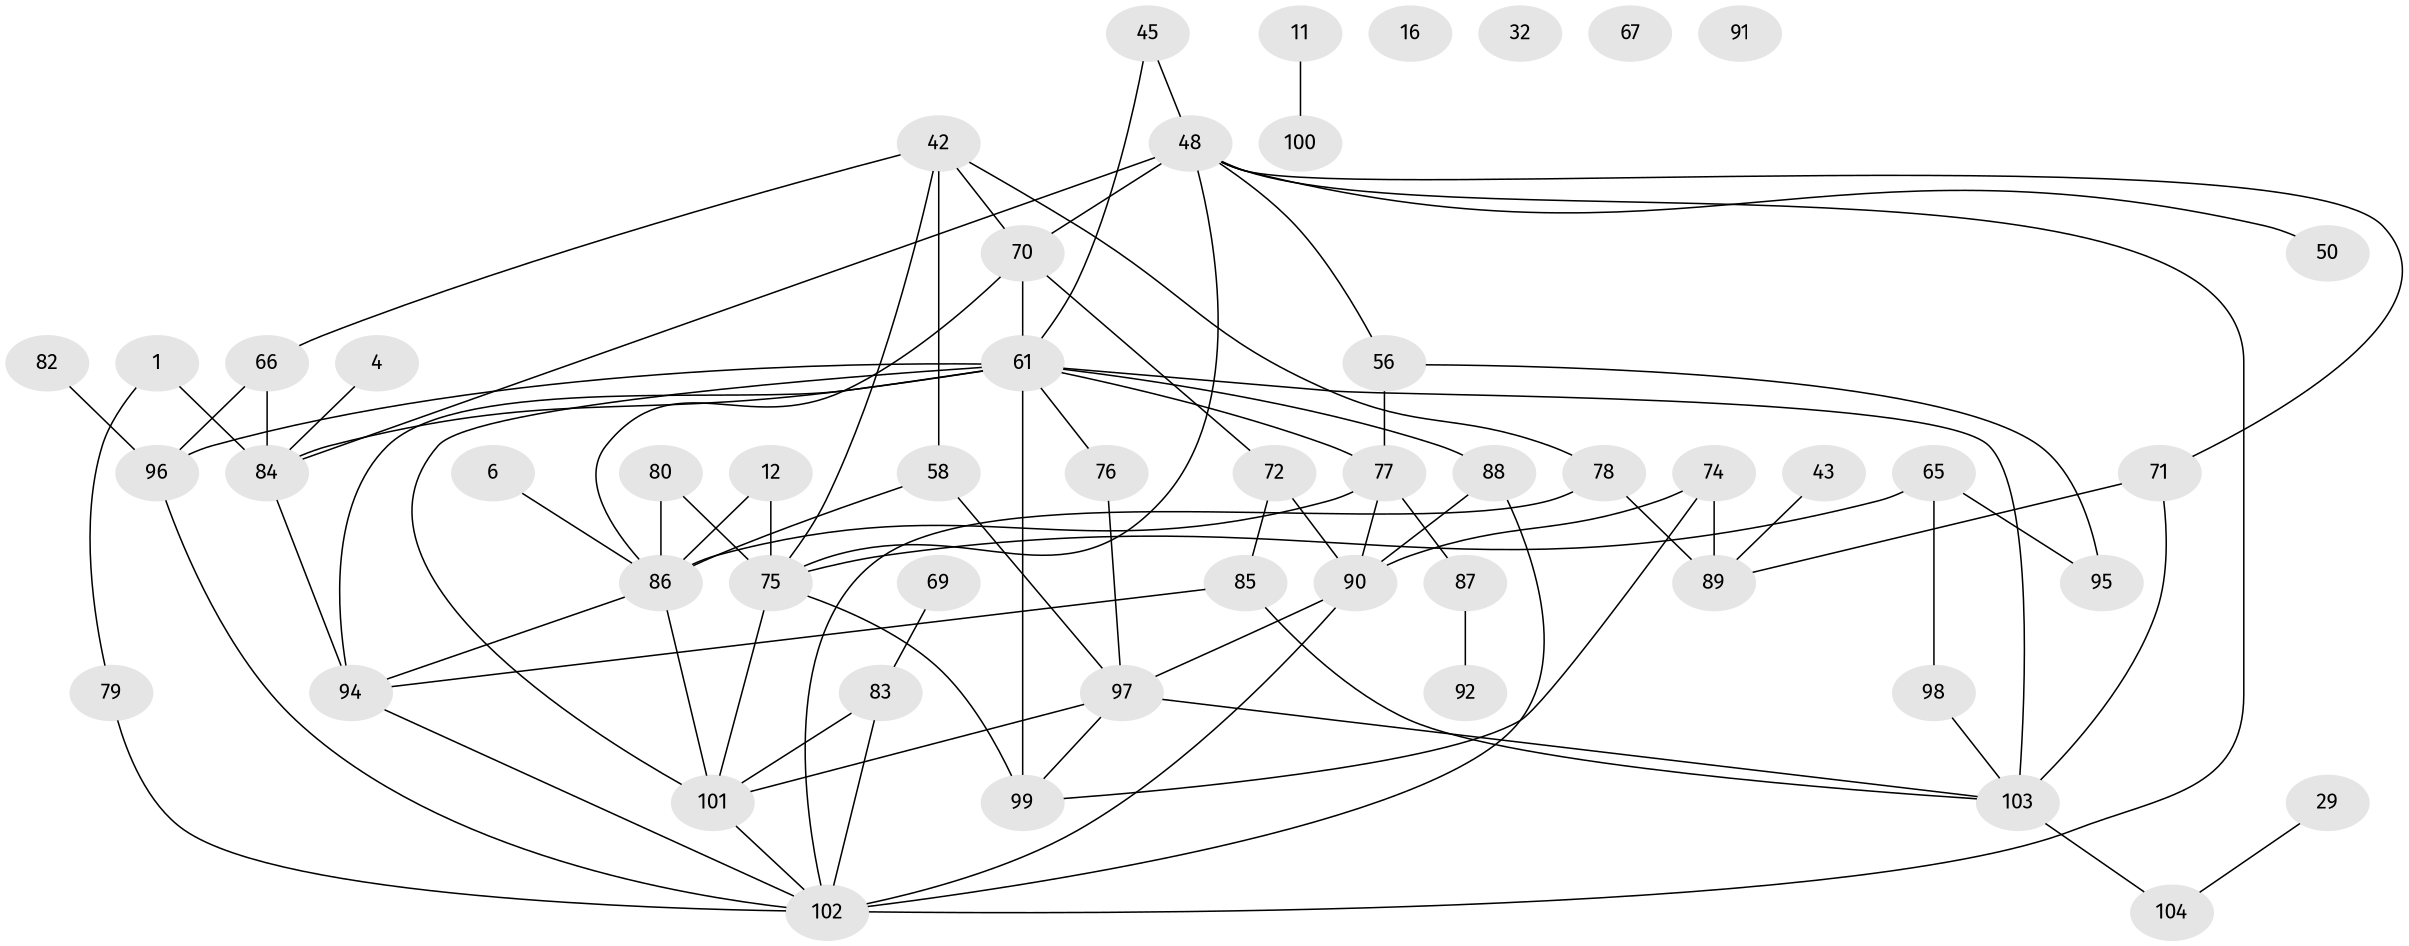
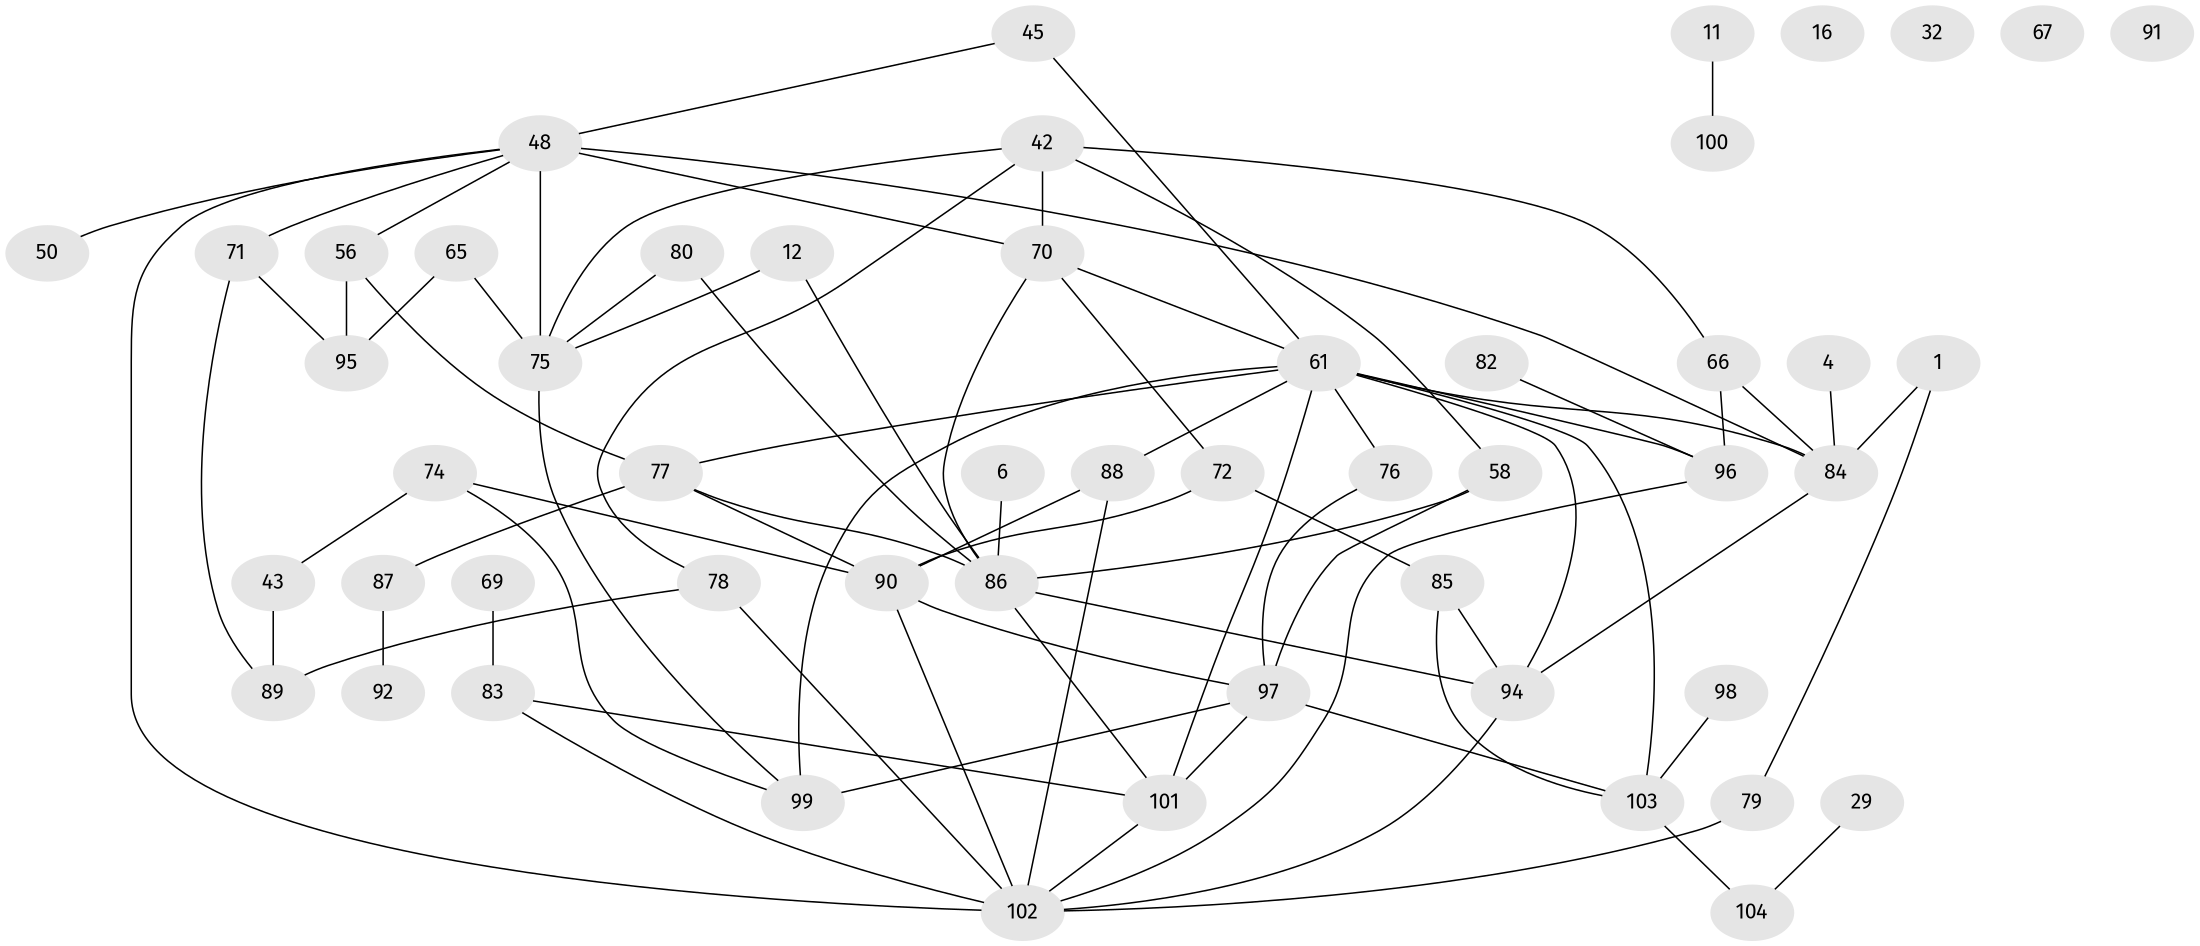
(1714, 524) -> (354, 528)
(1934, 583) -> none
(2137, 655) -> (291, 308)
(742, 693) -> none
